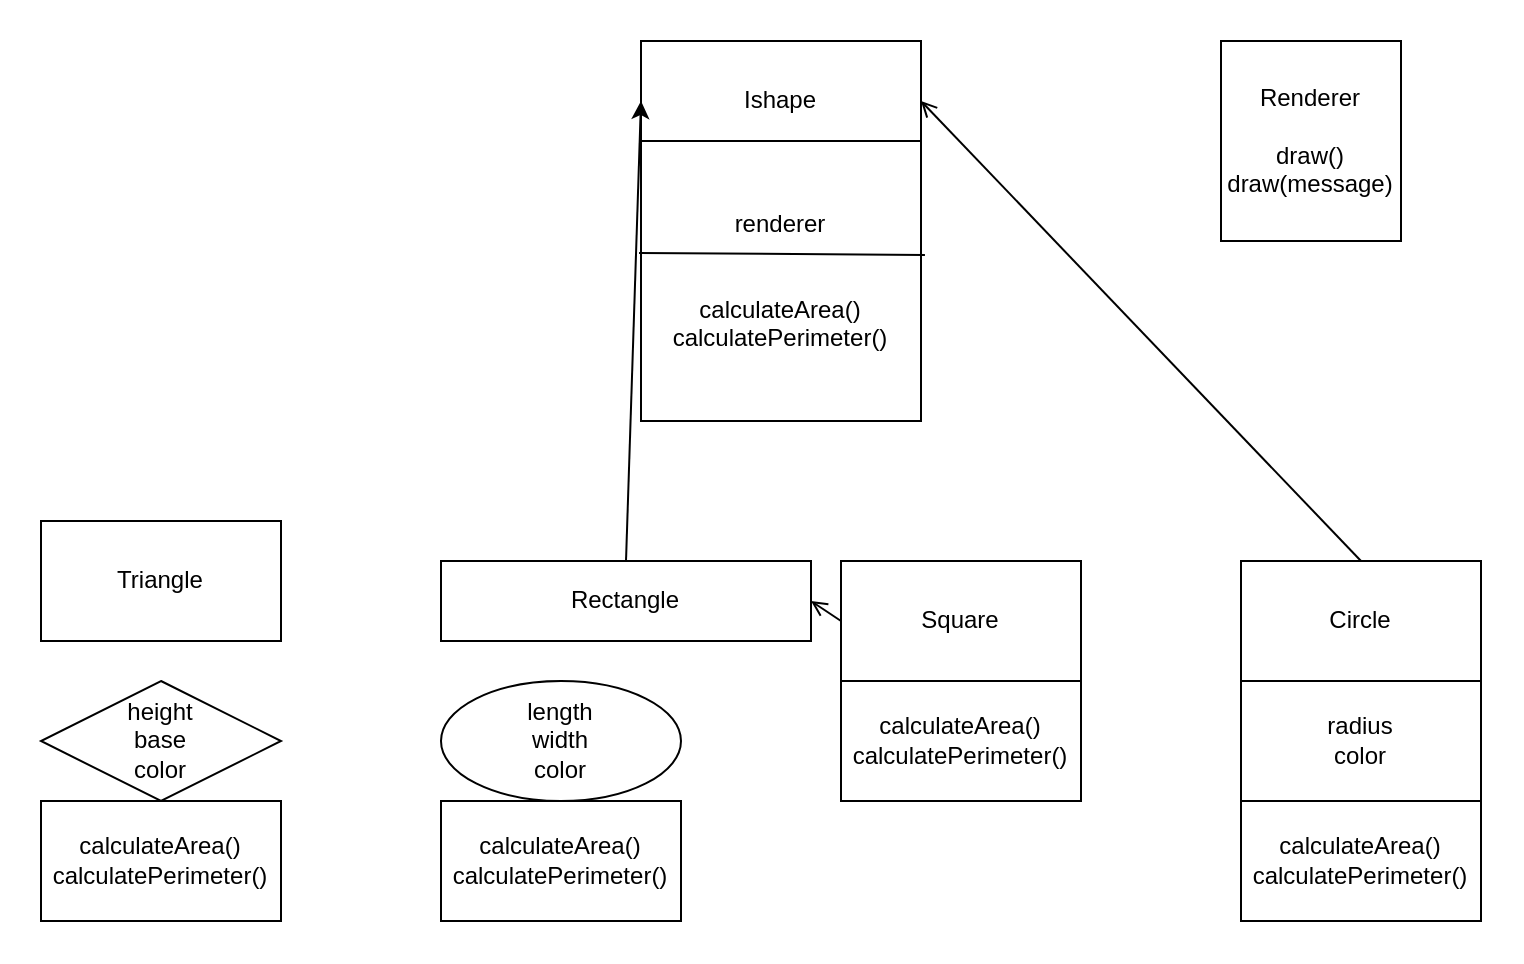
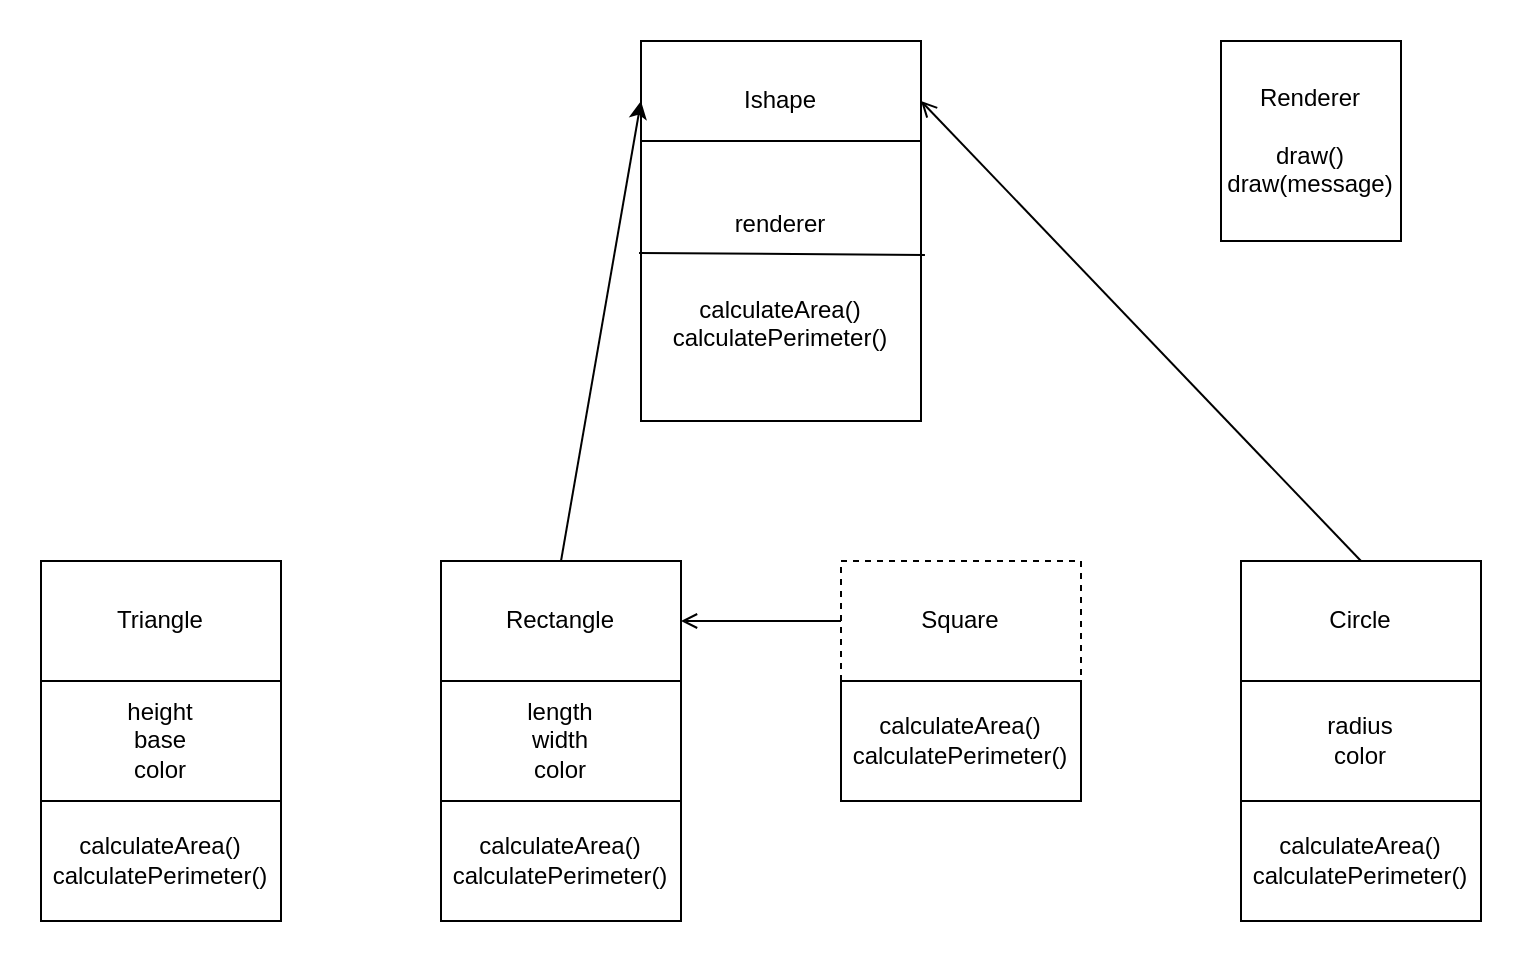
(161, 581) -> (161, 621)
(626, 601) -> (561, 621)
(961, 621) -> (961, 621)
(161, 741) -> (161, 741)
(561, 741) -> (561, 741)
